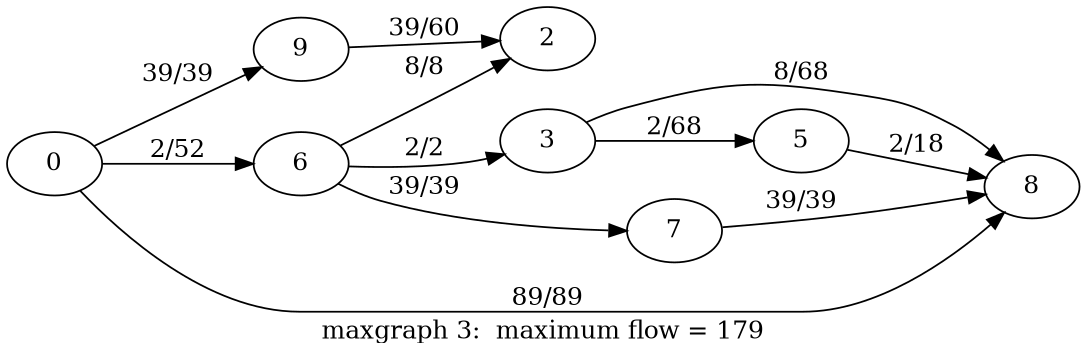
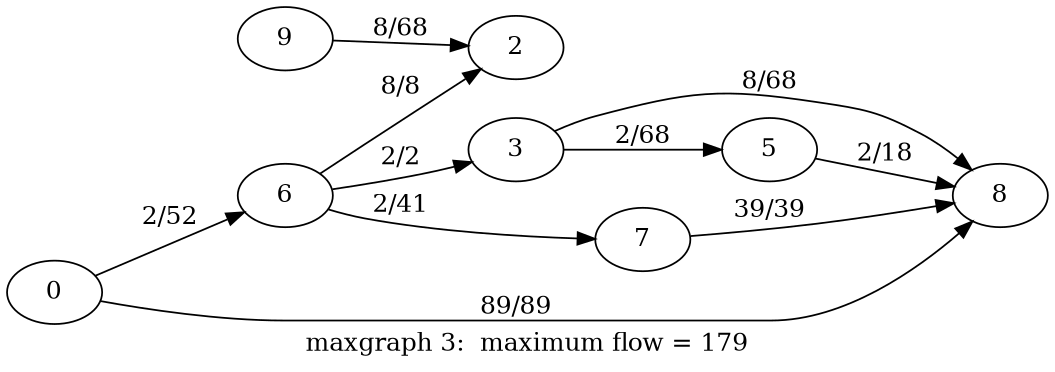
(424, 29) -> (401, 29)
(170, 110) -> none
(424, 188) -> (401, 205)
